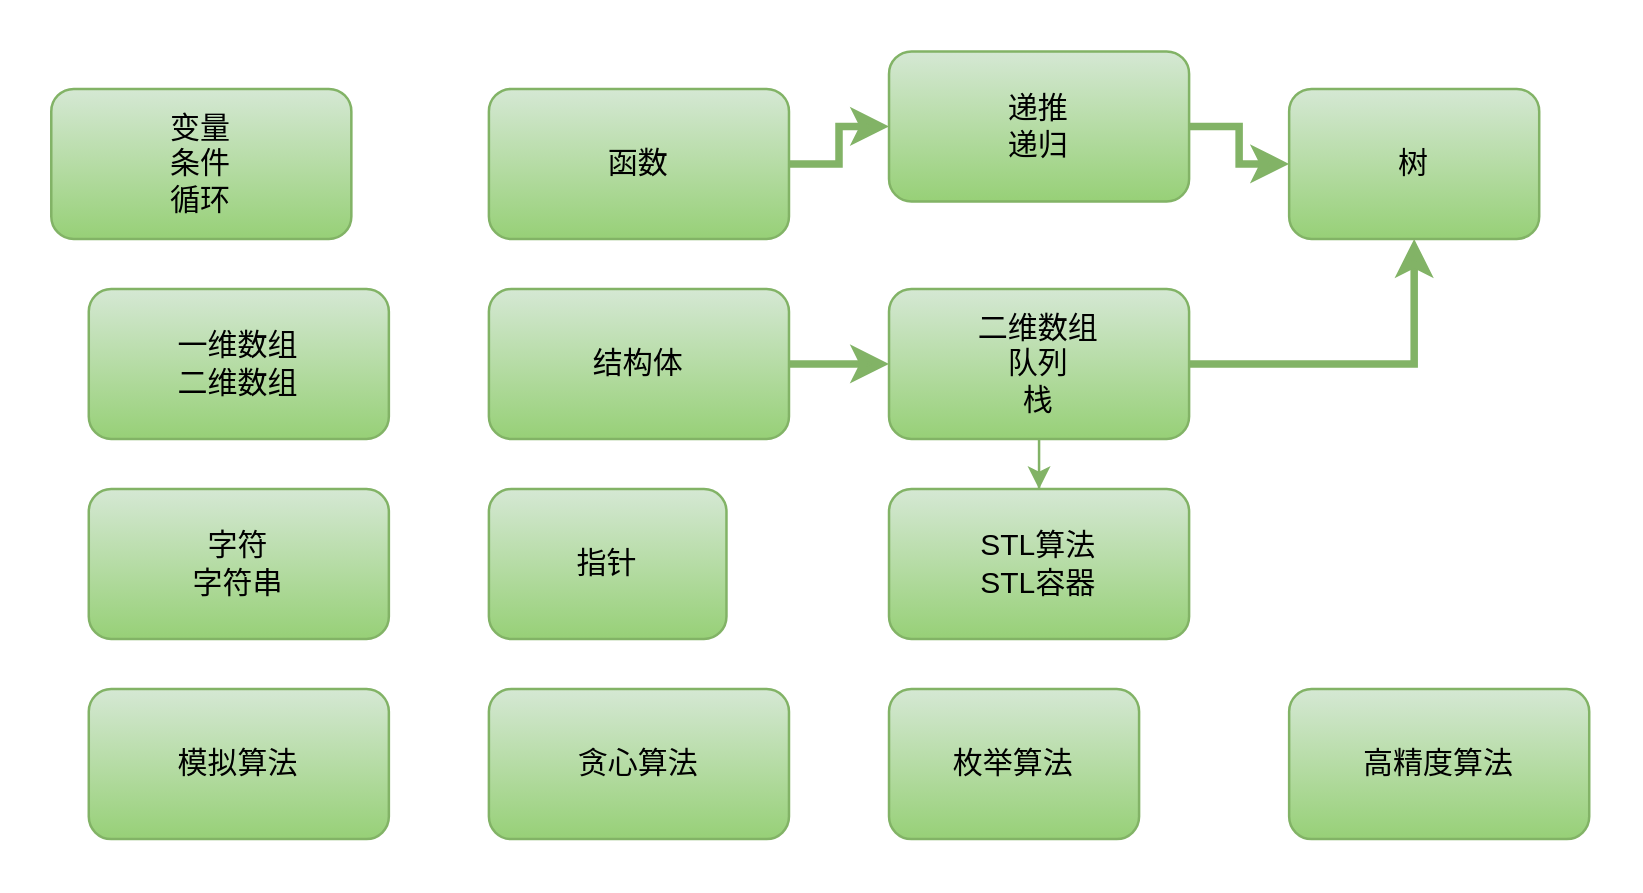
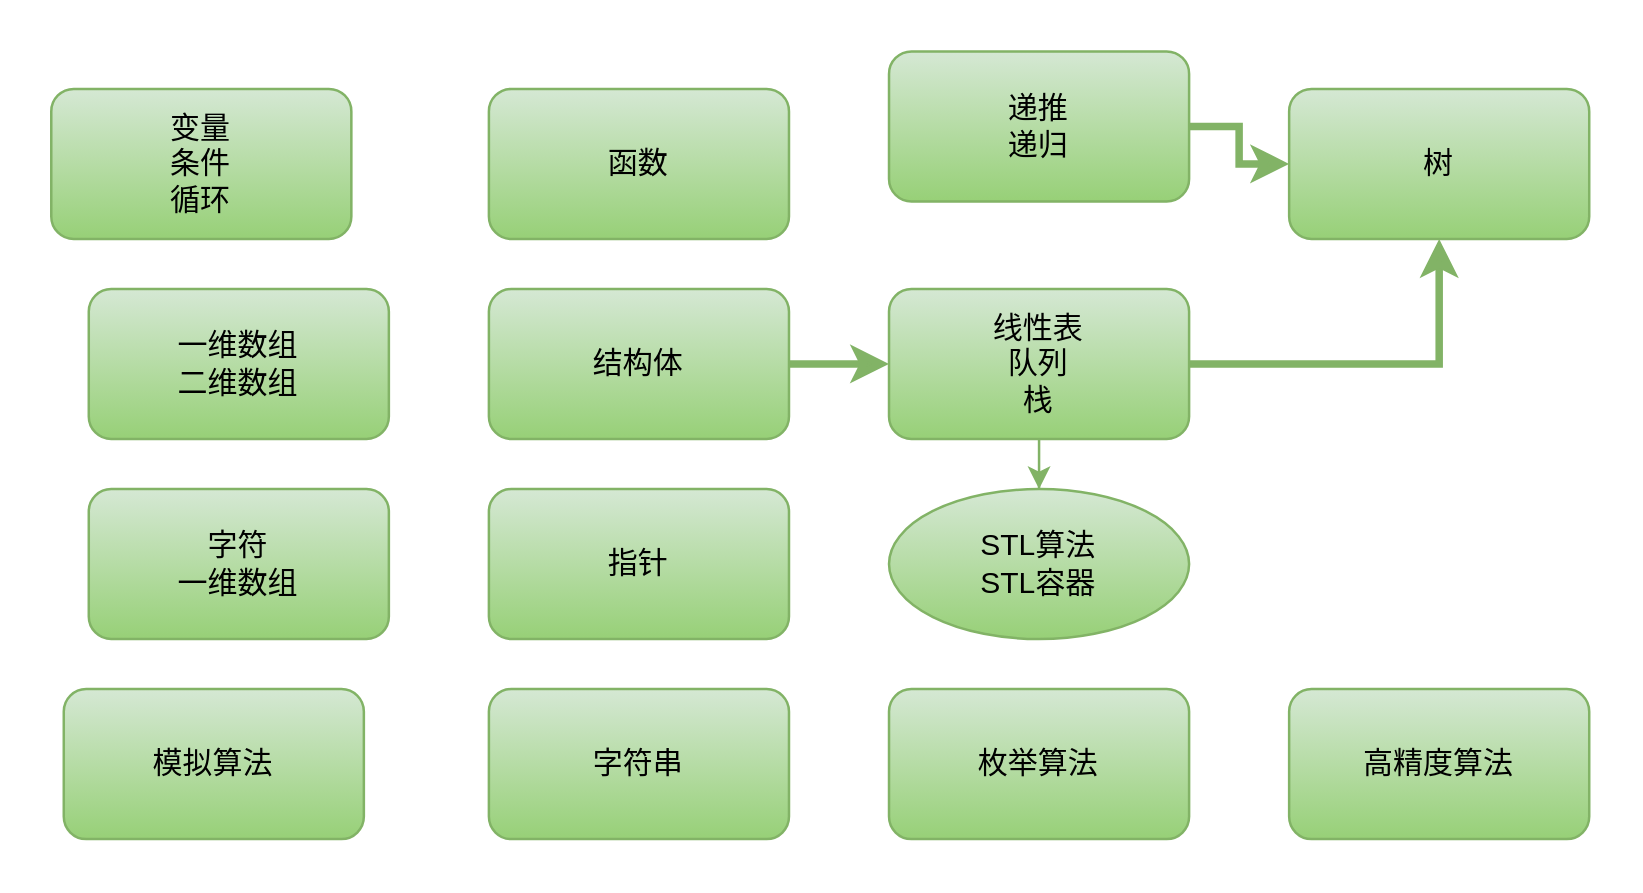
(839, 159) -> none
(1414, 164) -> (1439, 164)
(1039, 364) -> (1039, 364)
(239, 564) -> (239, 564)
(608, 564) -> (639, 564)
(1039, 564) -> (1039, 564)
(239, 764) -> (214, 764)
(639, 764) -> (639, 764)
(1014, 764) -> (1039, 764)
